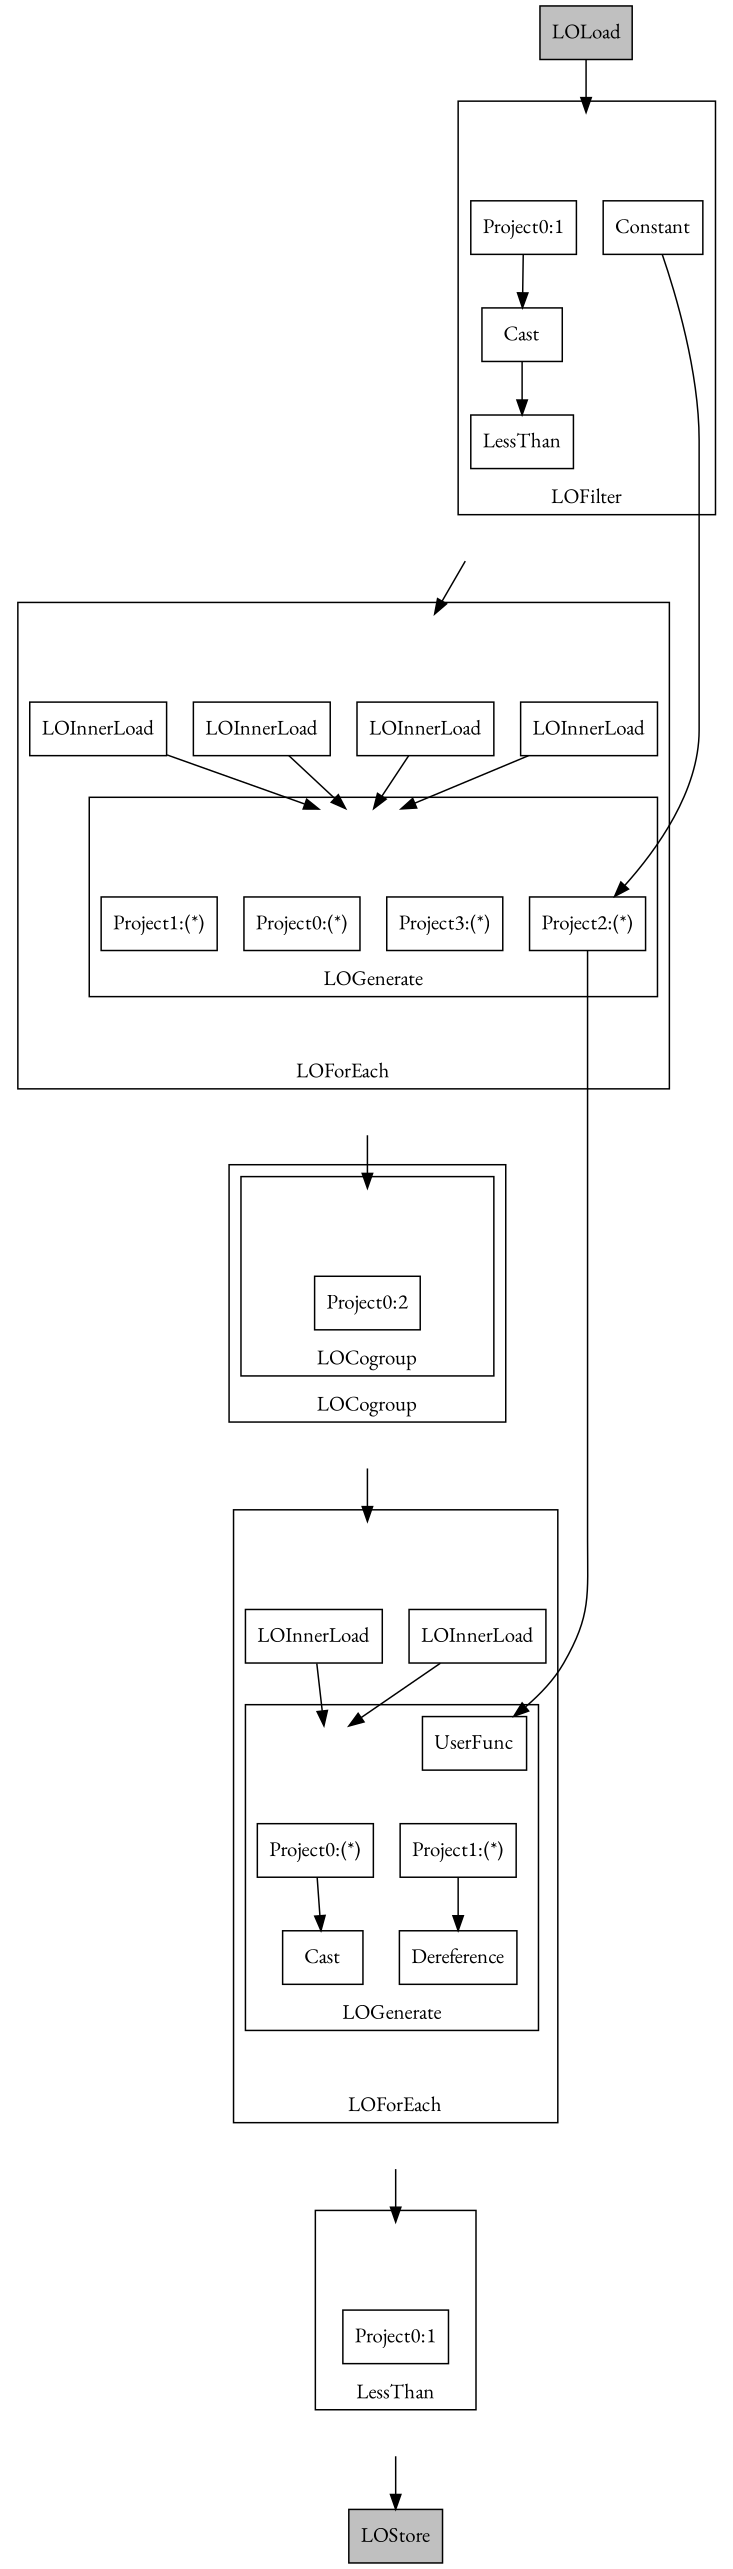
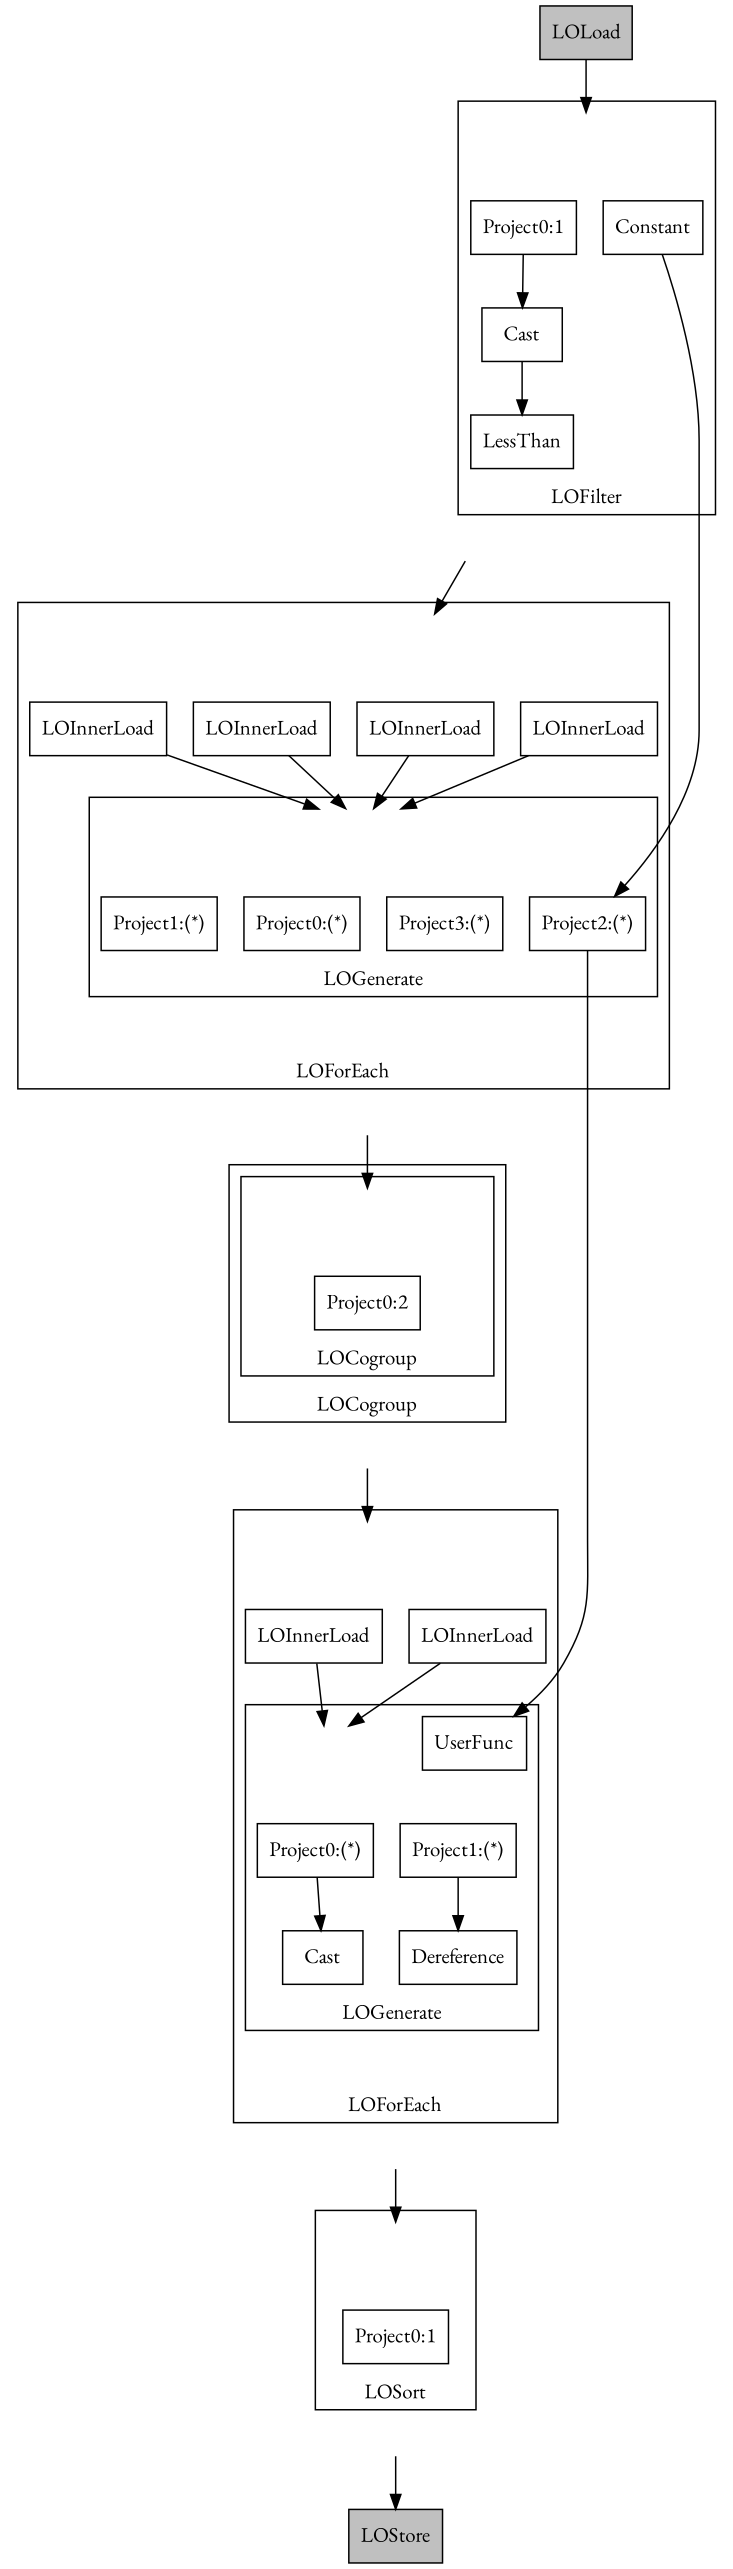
(396, 2393) -> (396, 2393)
